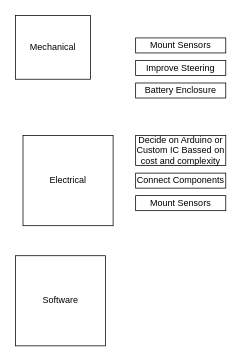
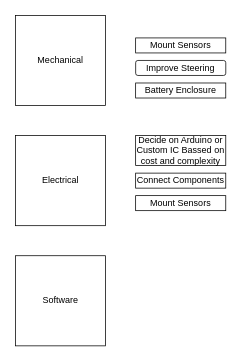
(53, 47) -> (60, 60)
(180, 68) -> (180, 68)
(68, 180) -> (60, 180)
